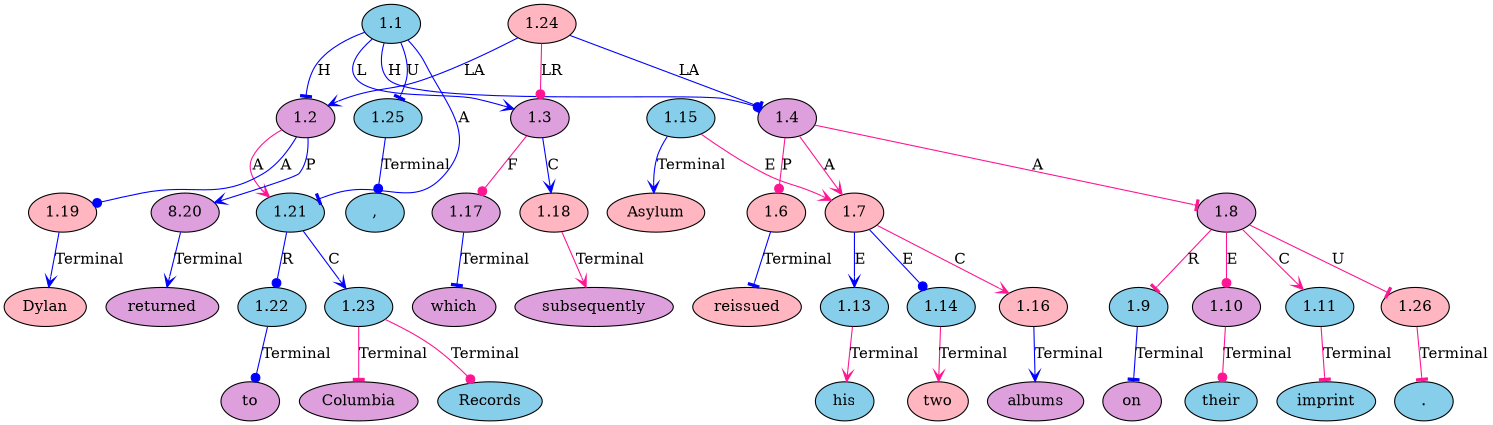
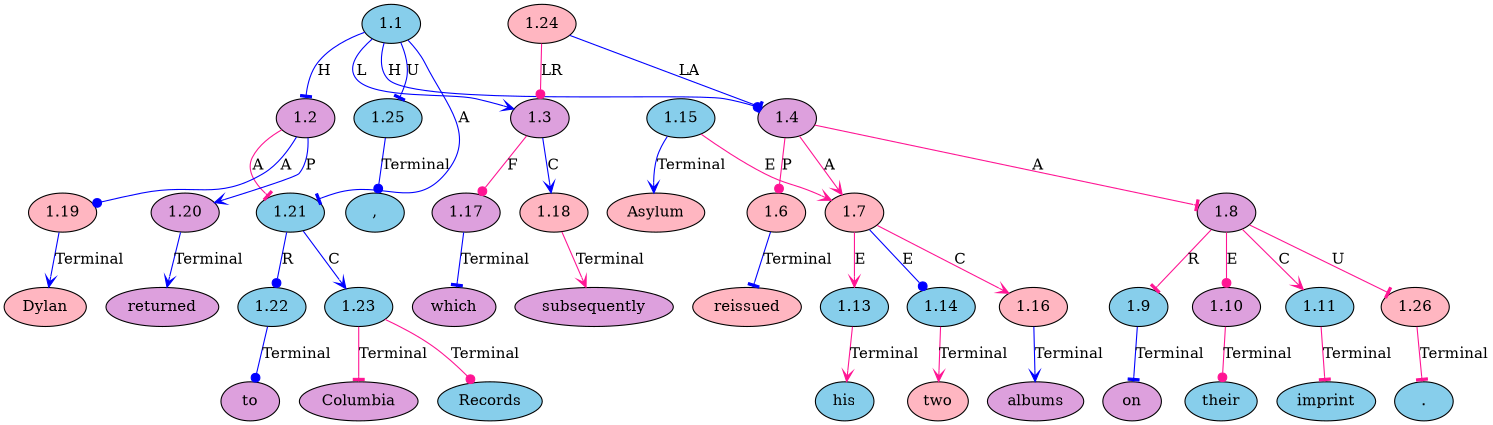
(440, 74) -> none
(252, 157) -> (252, 157)
(185, 213) -> (185, 213)
(854, 254) -> (854, 254)
